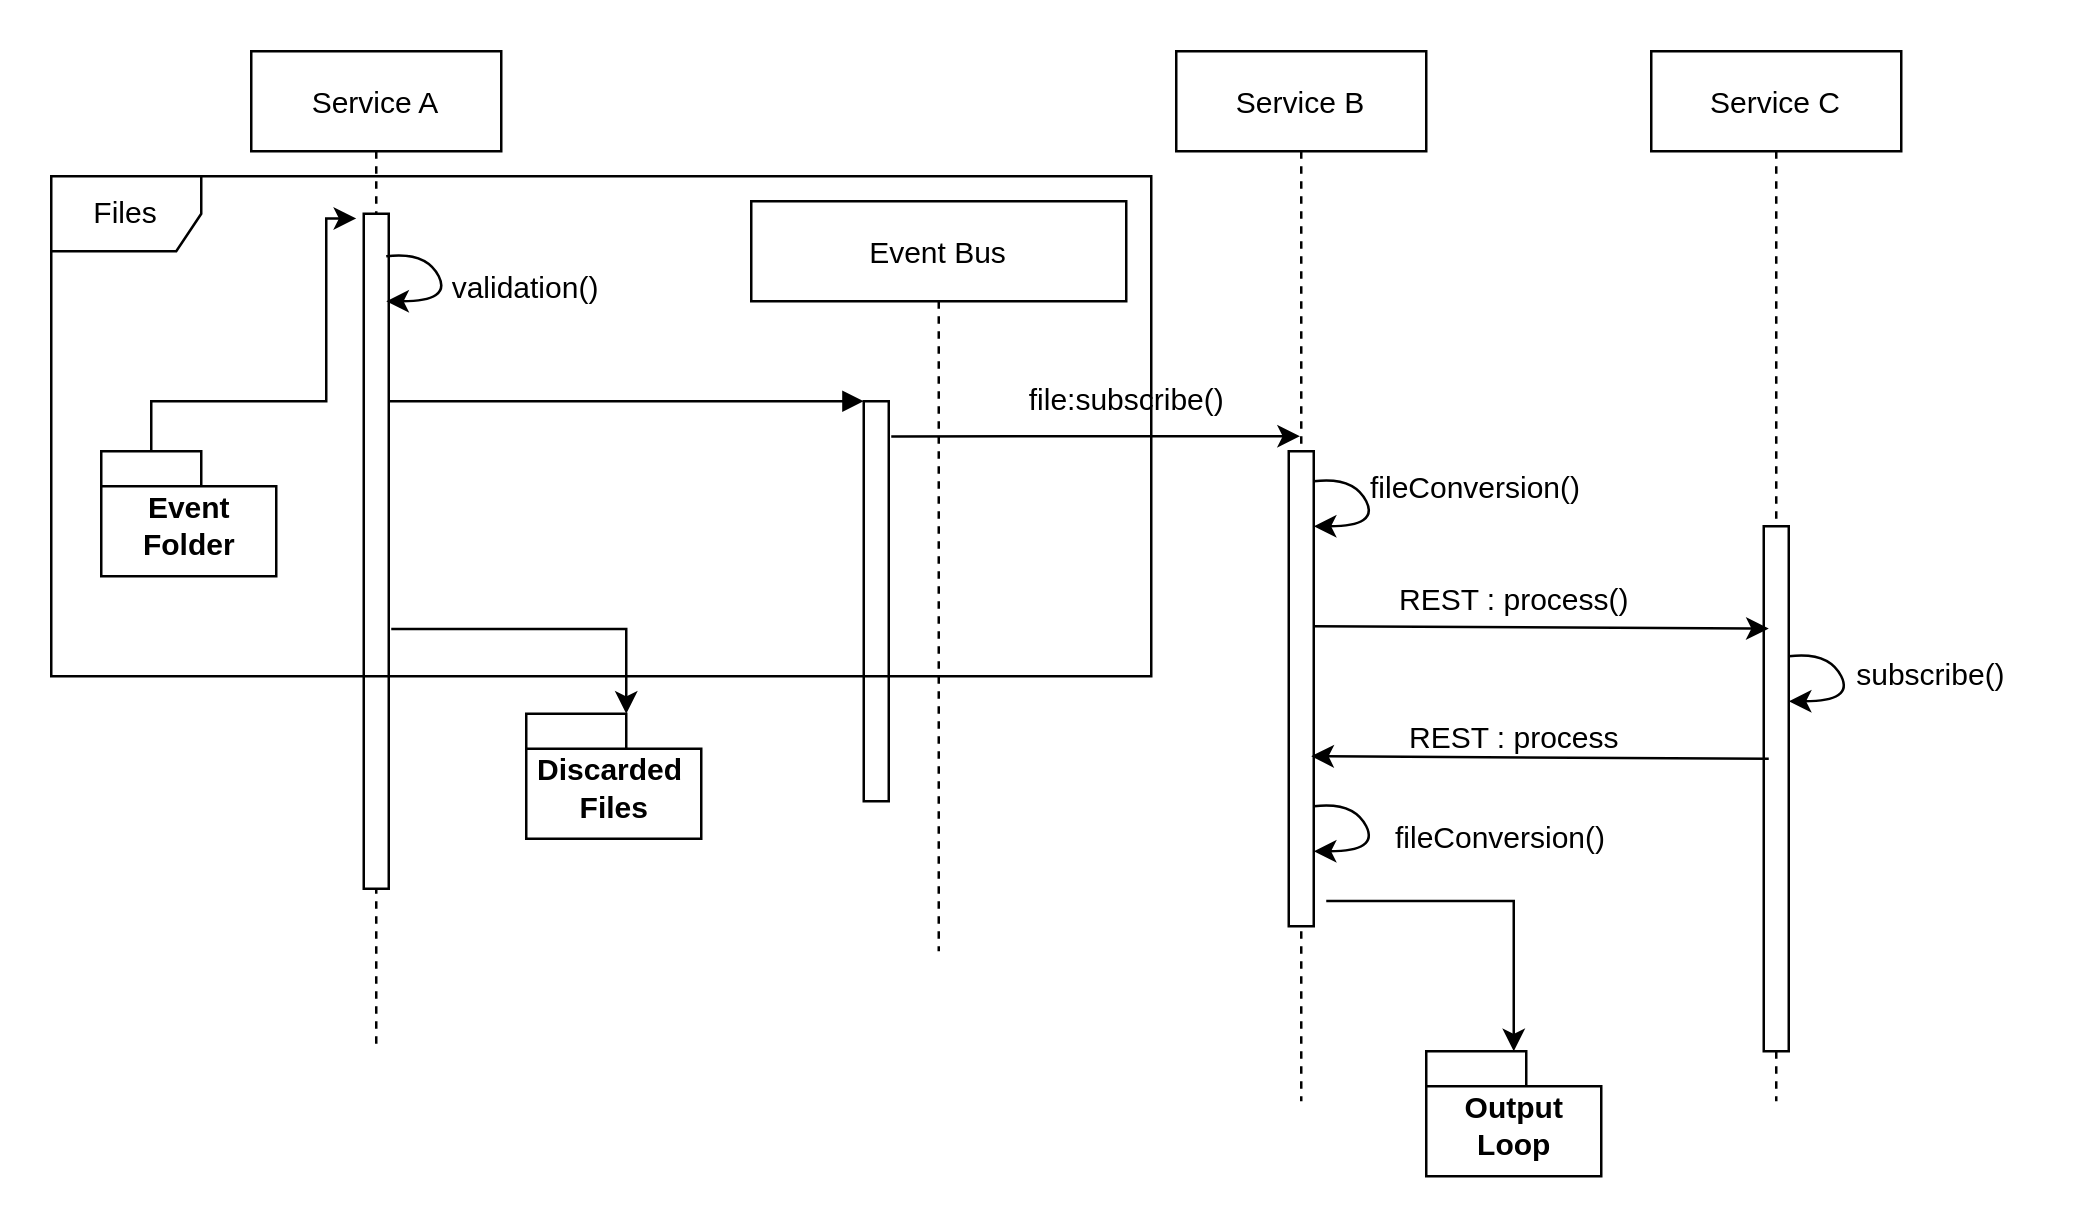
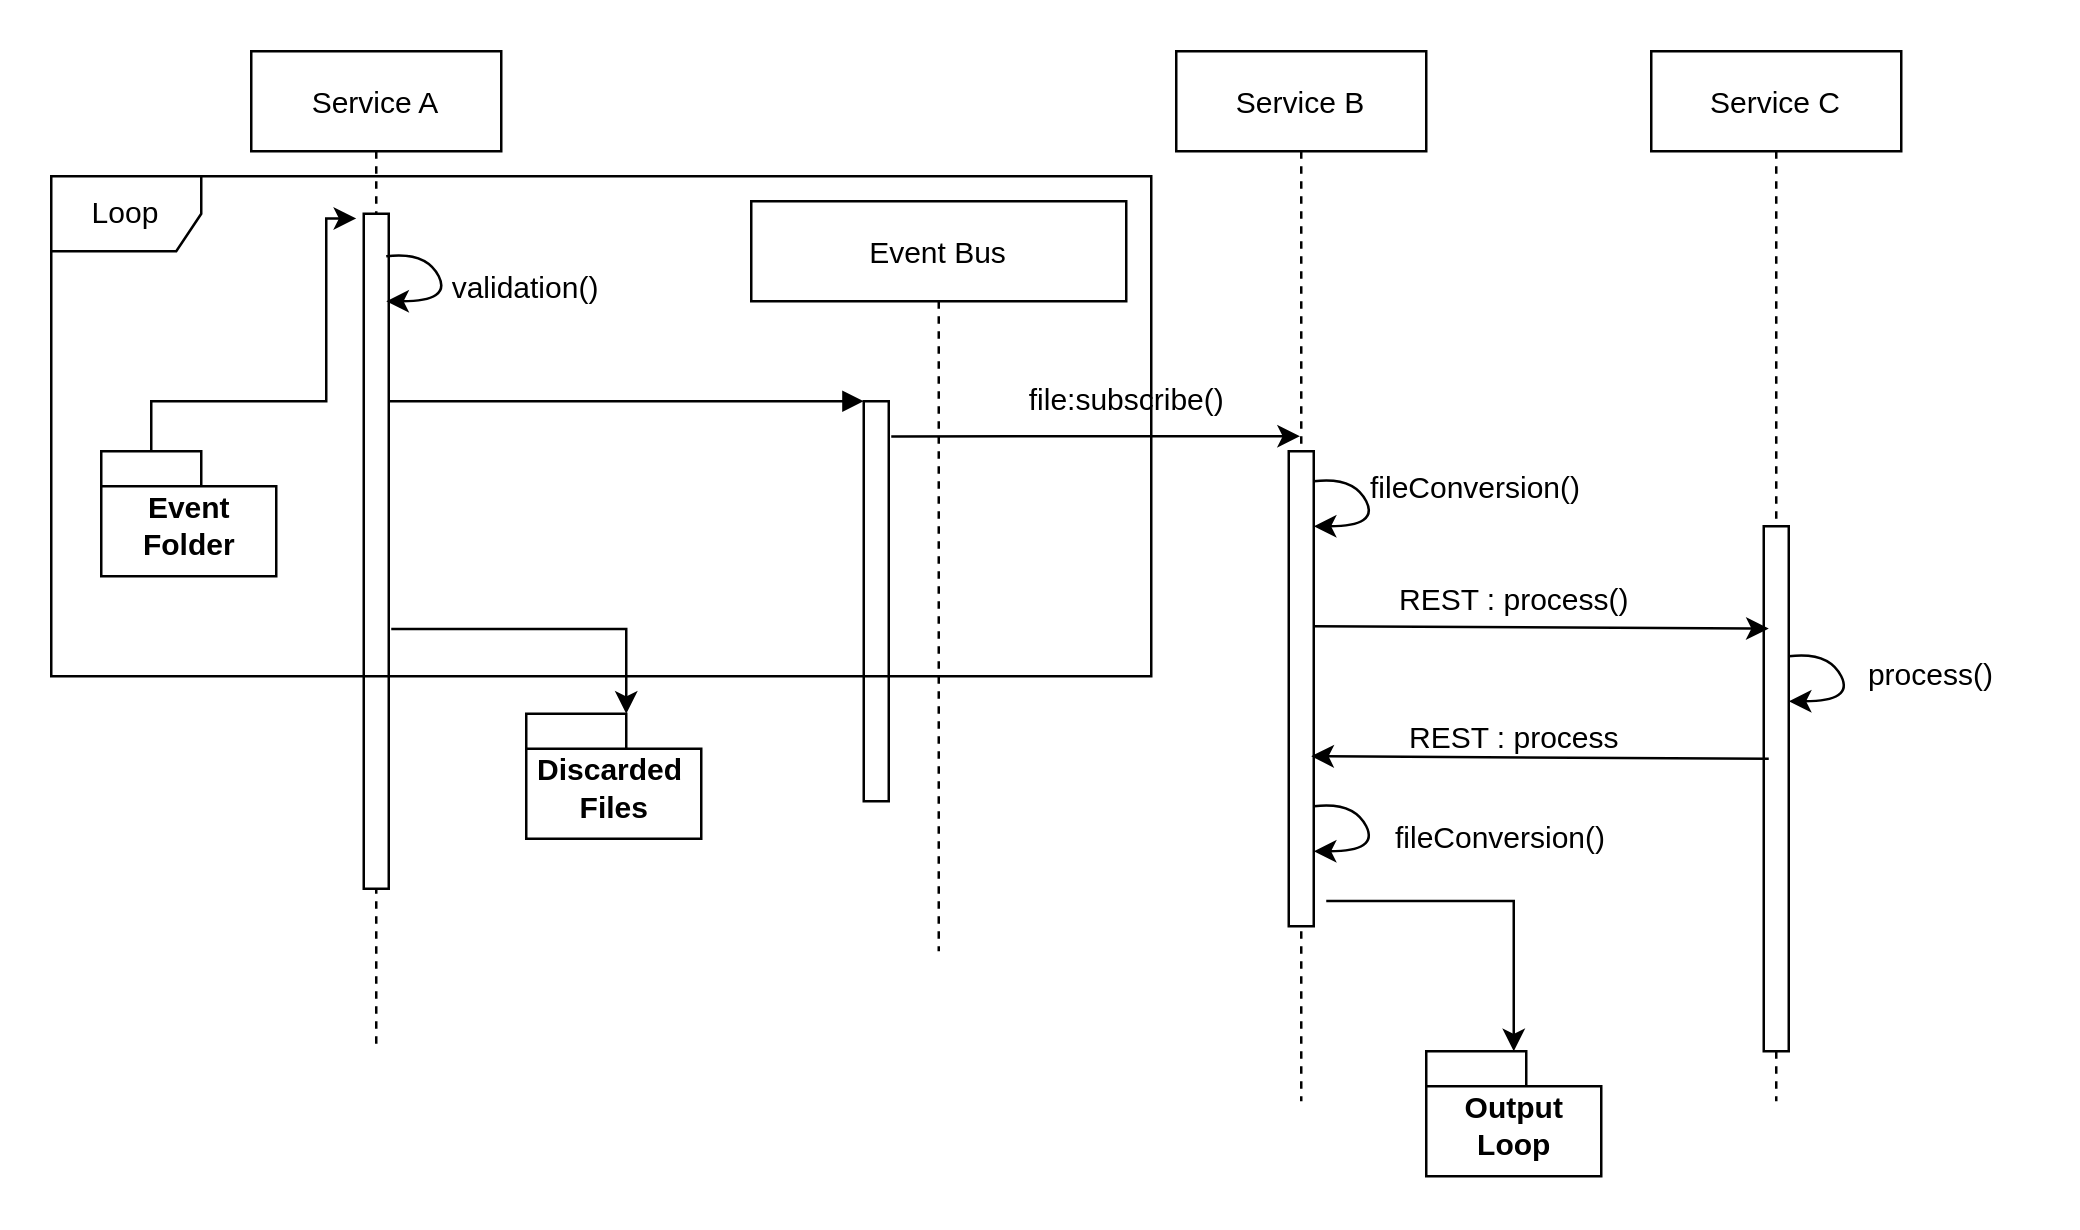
(126, 214) -> (126, 214)
(1903, 676) -> (1903, 676)
